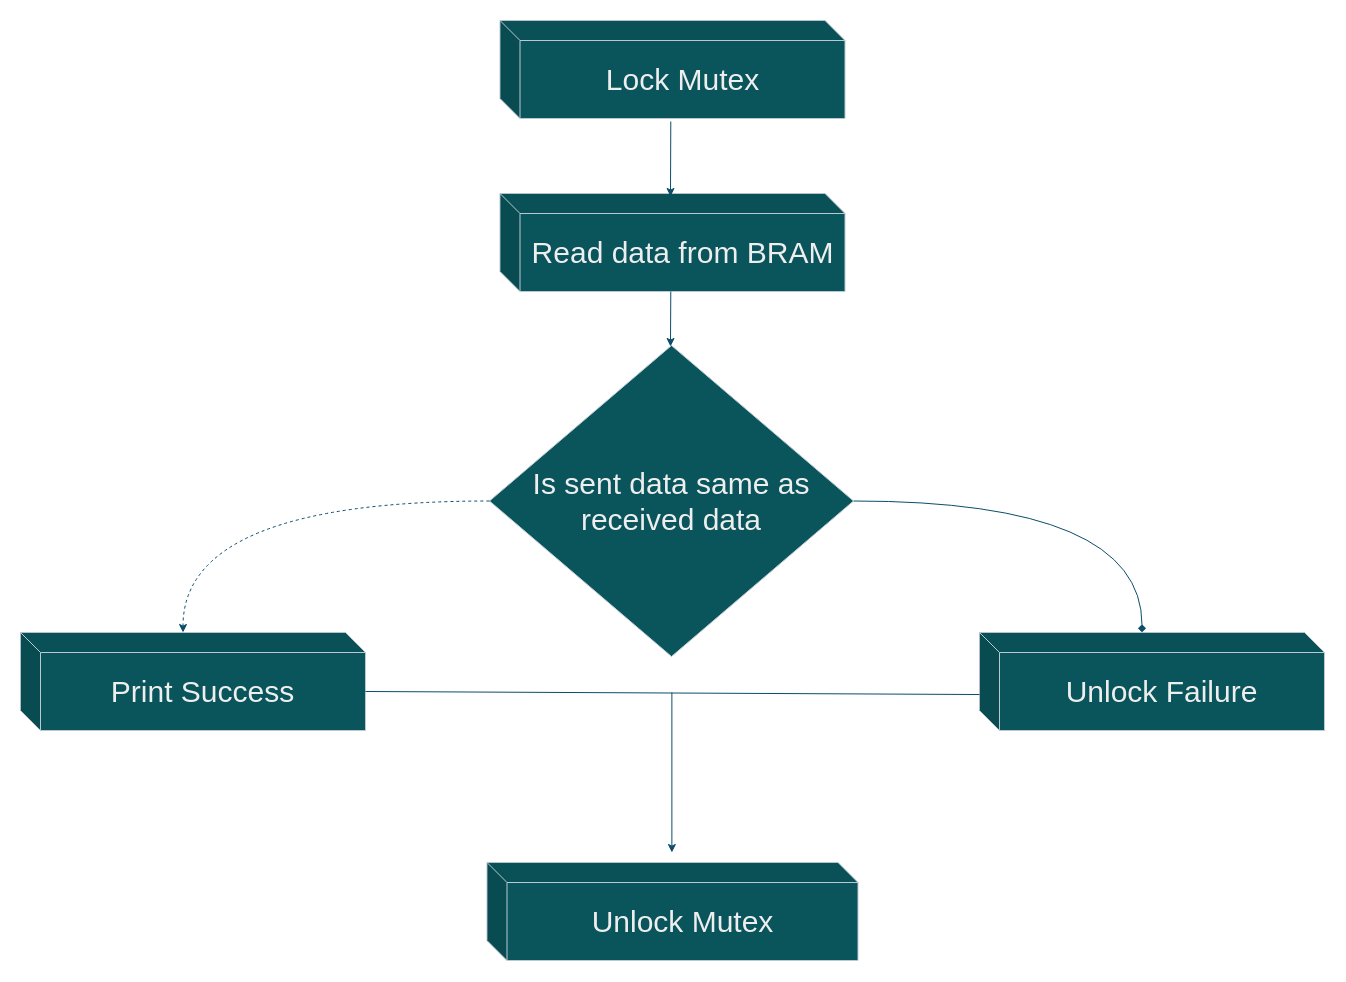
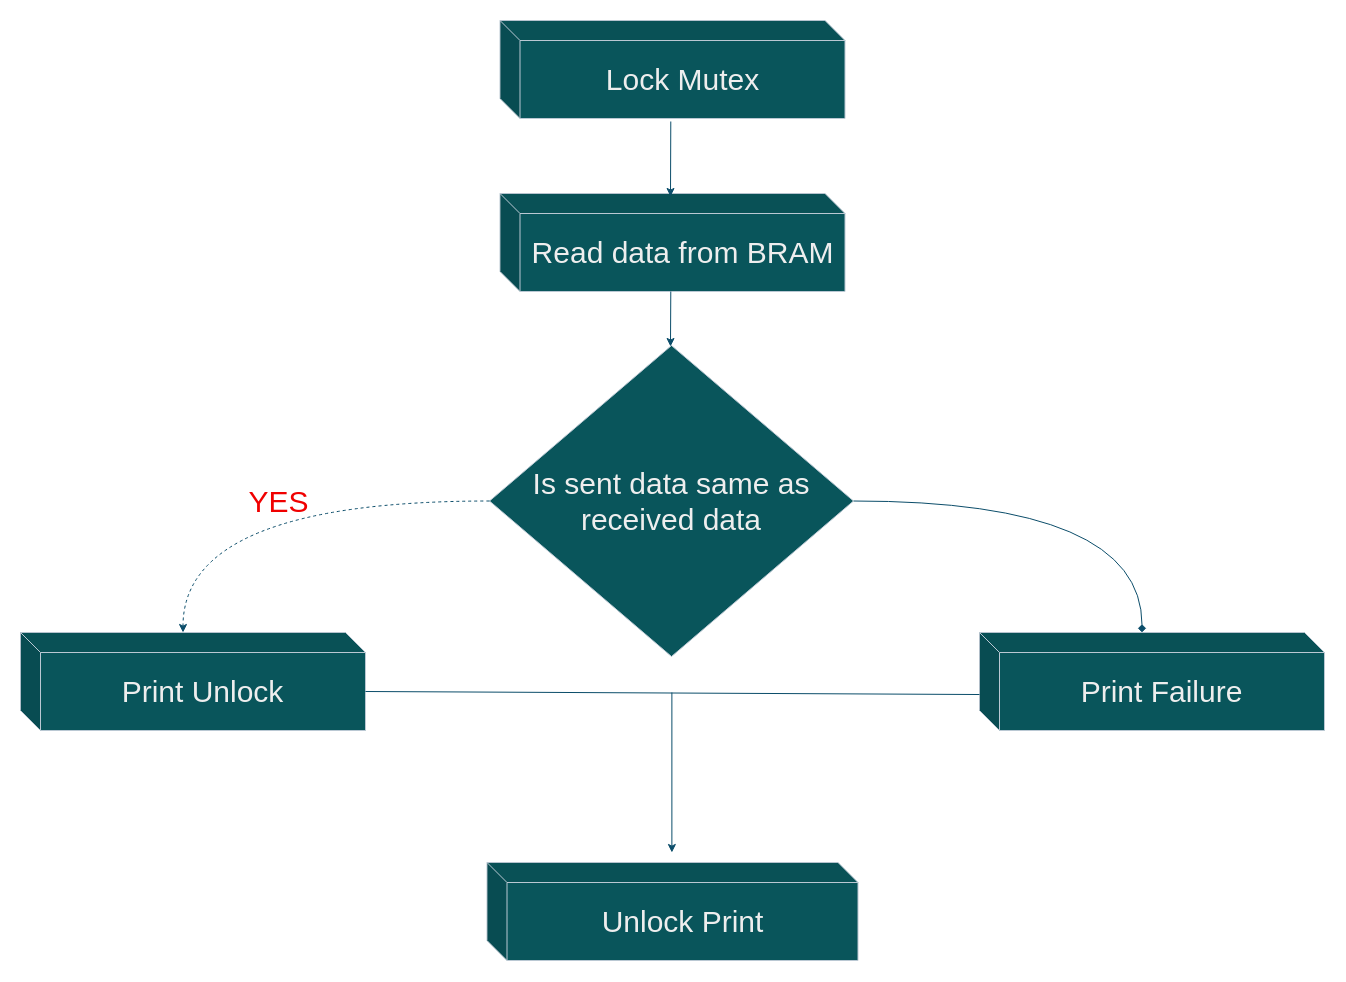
none -> (278, 502)
(203, 692) -> (203, 692)
(1162, 692) -> (1162, 692)
(683, 922) -> (683, 922)
